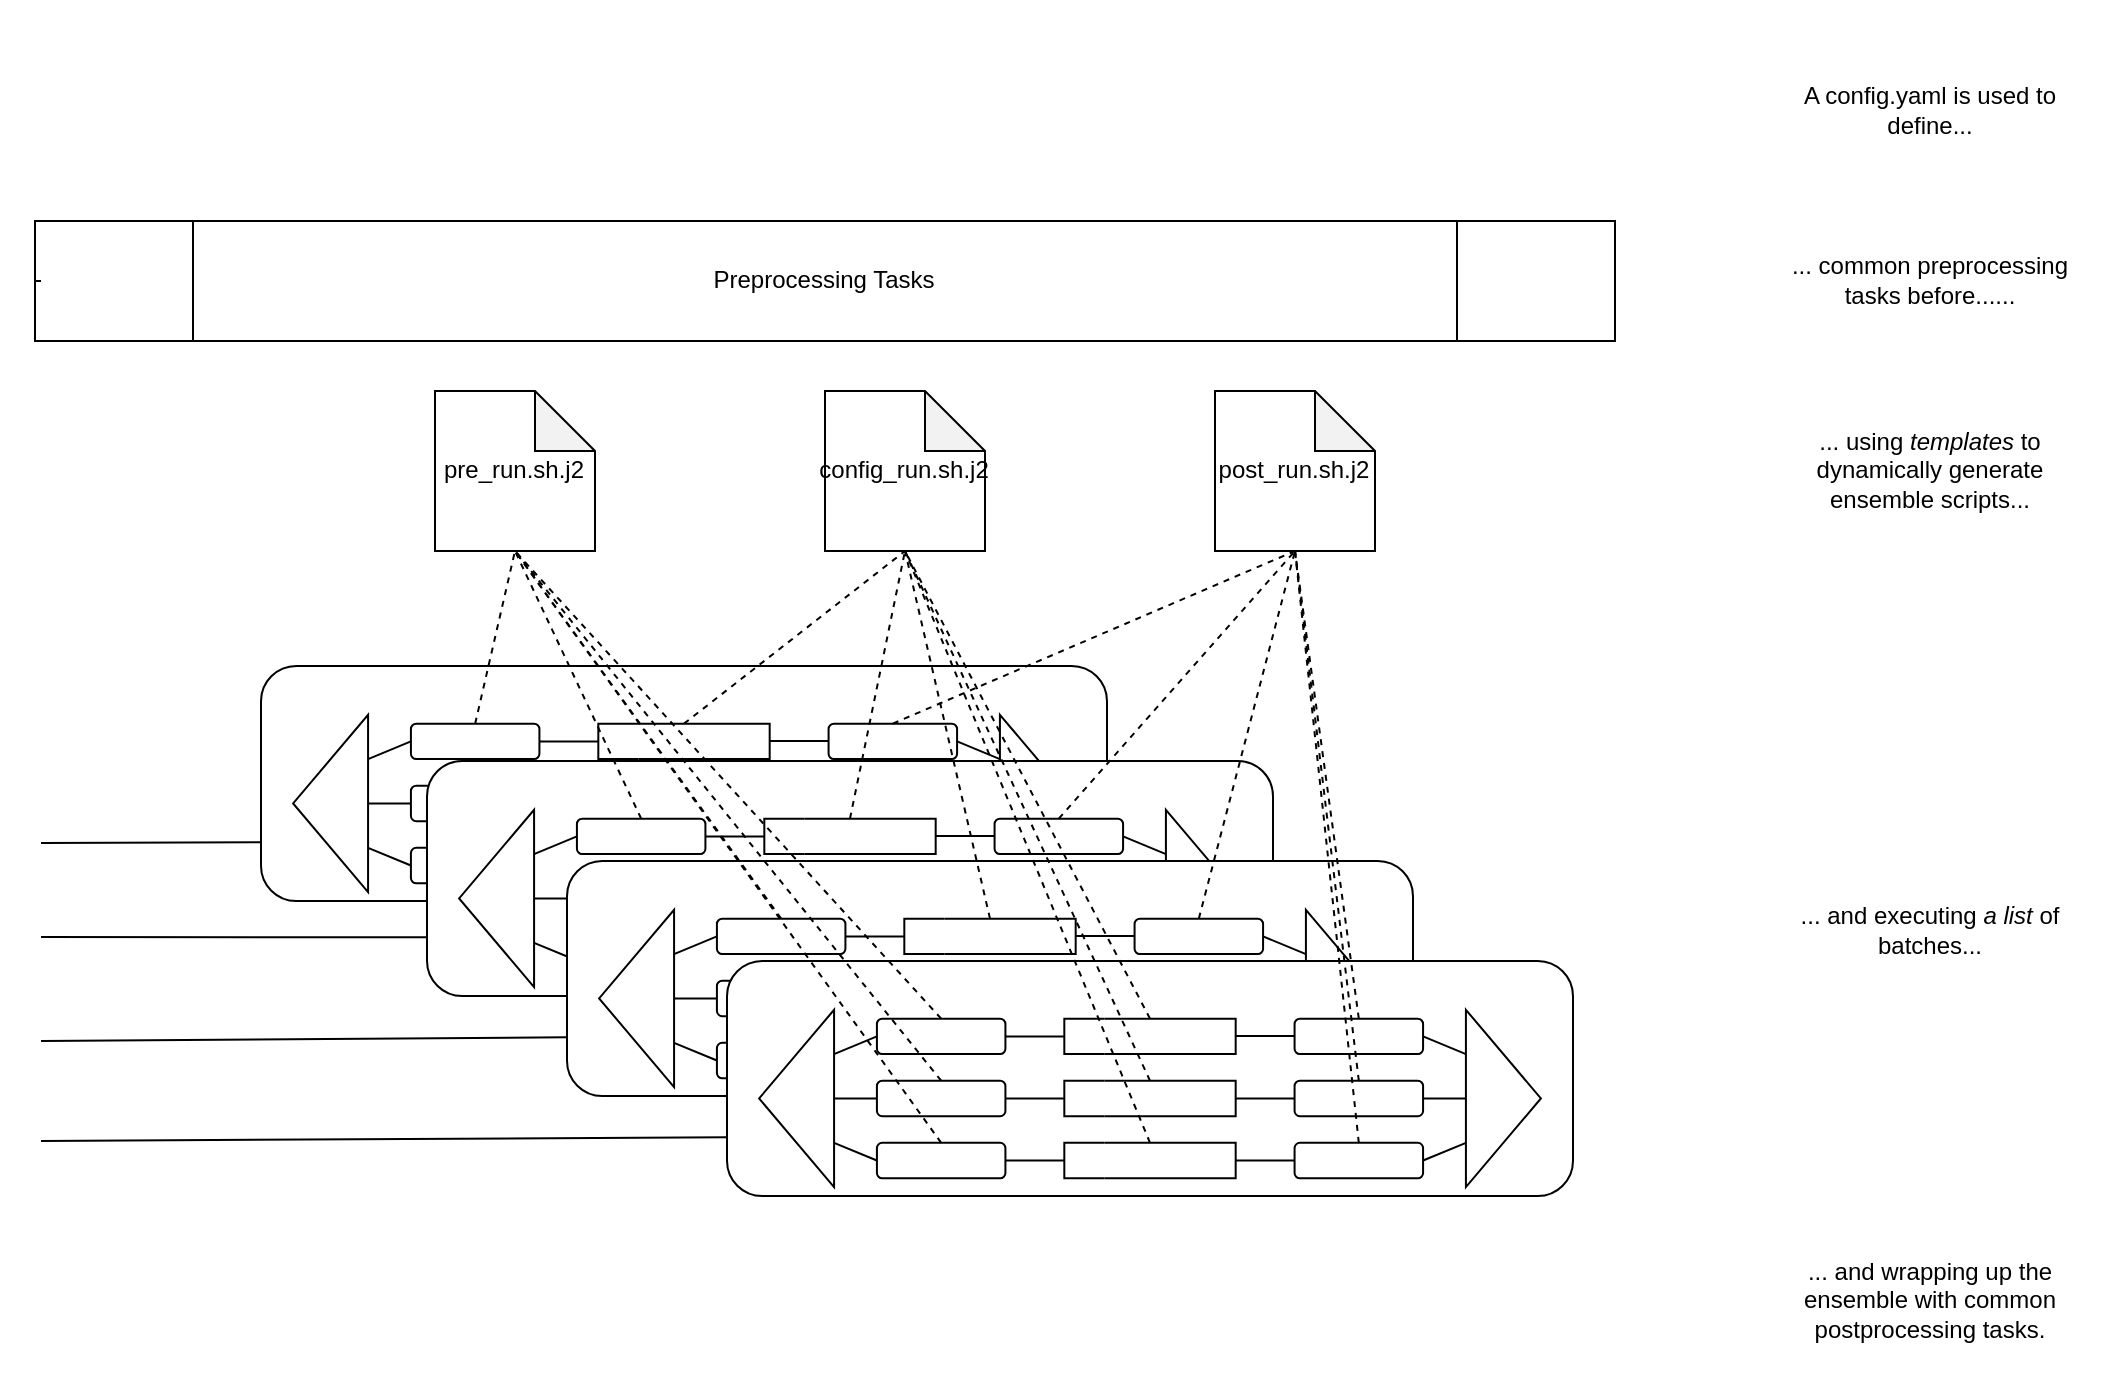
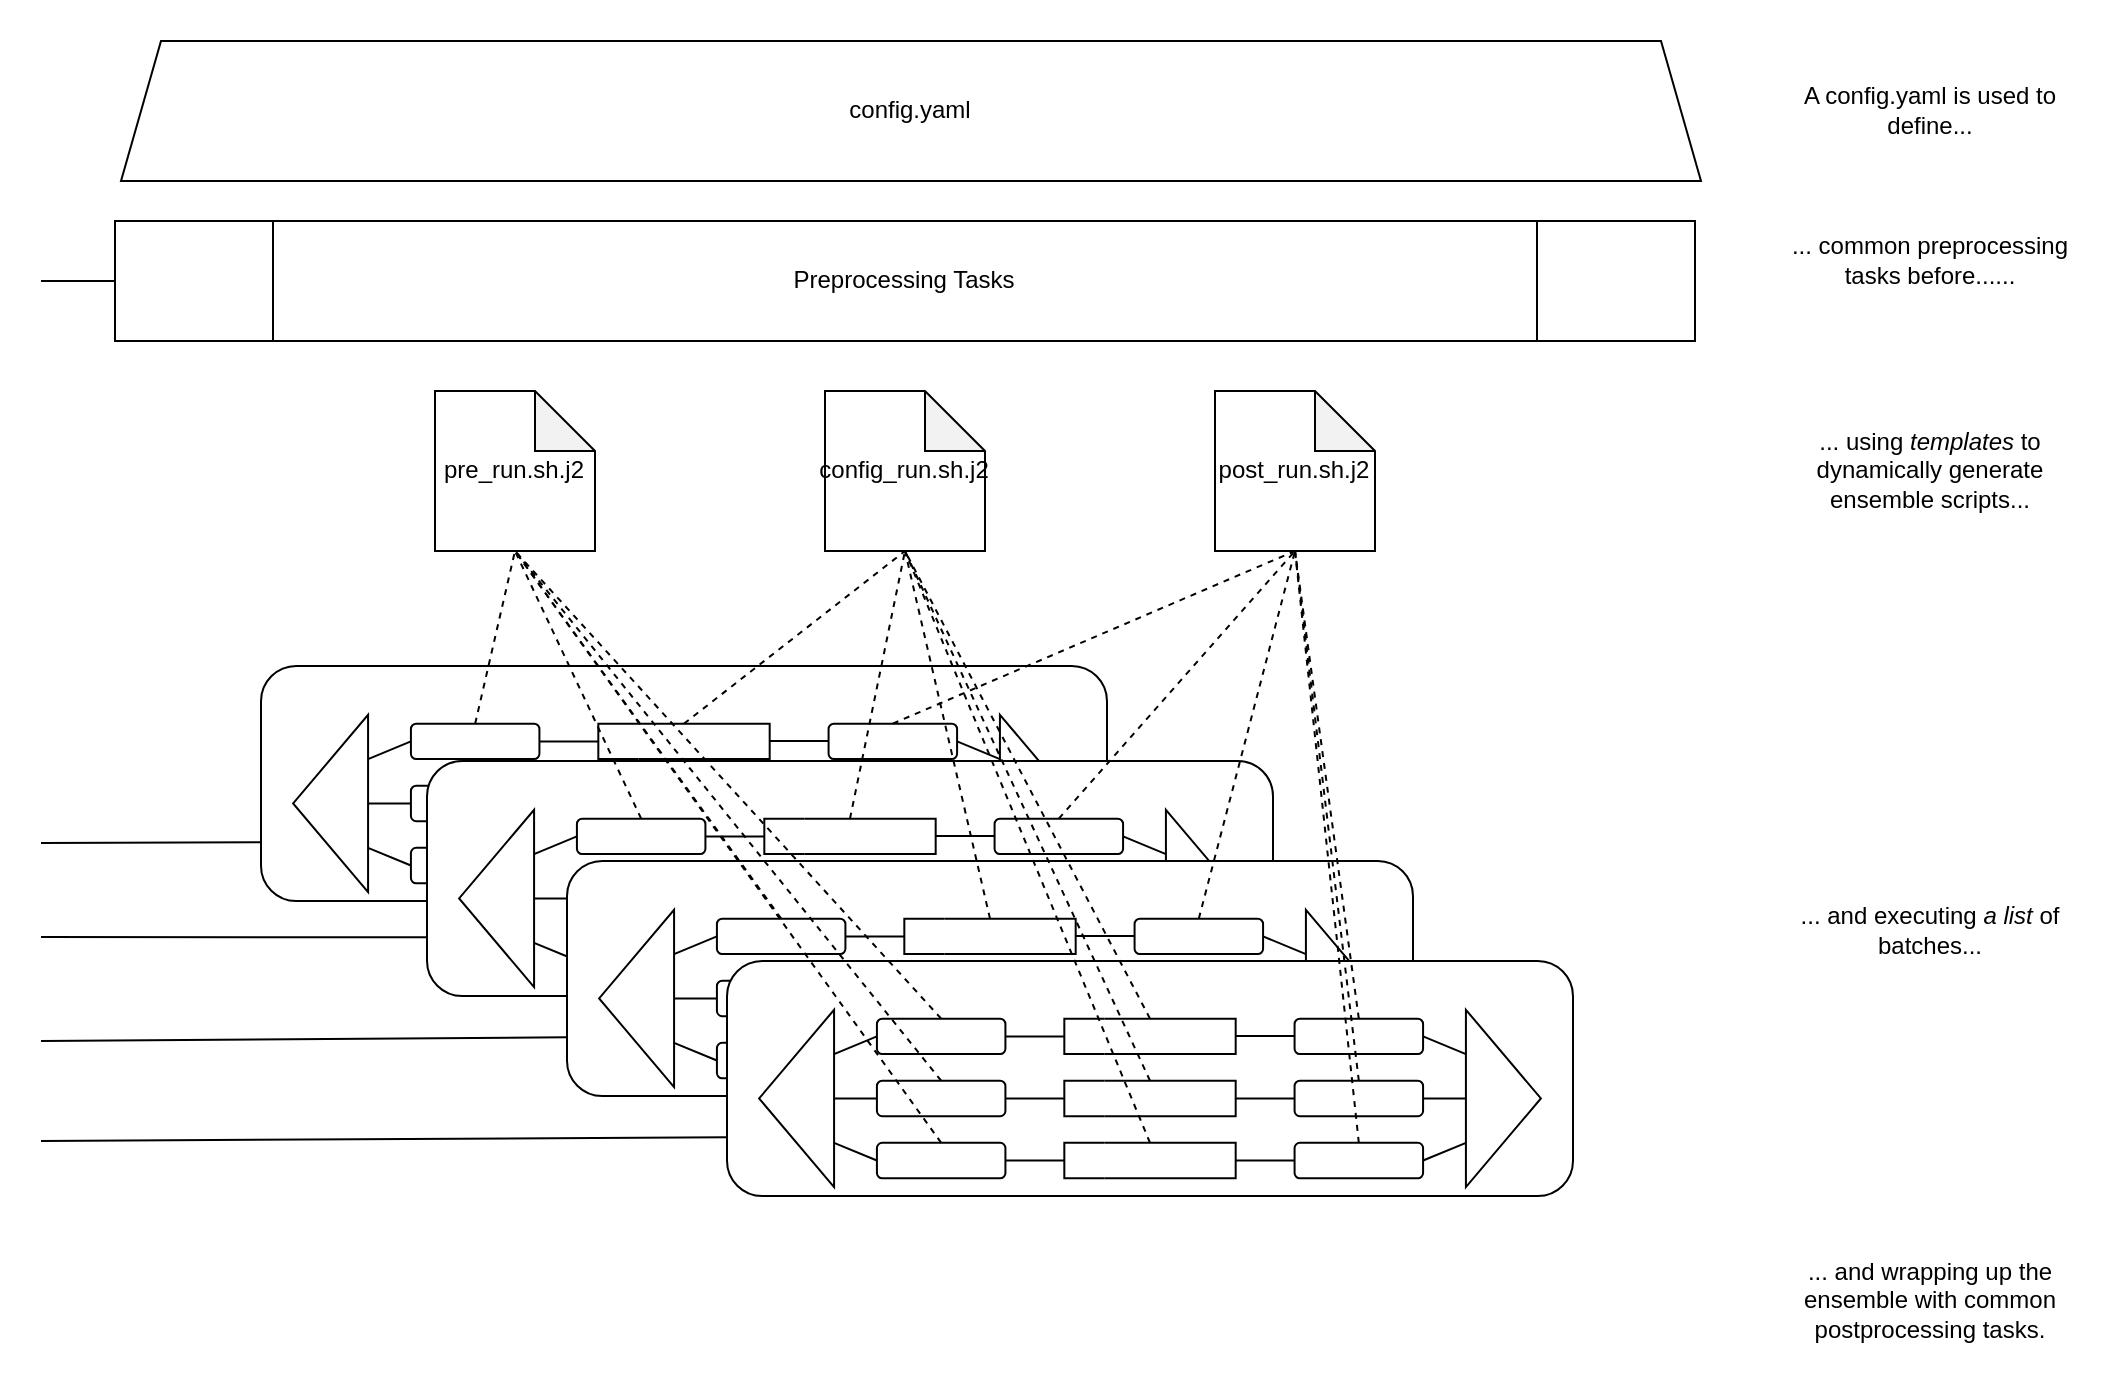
none -> (911, 111)
(825, 281) -> (905, 281)
(1931, 281) -> (1931, 261)
